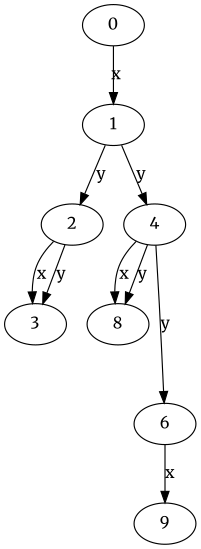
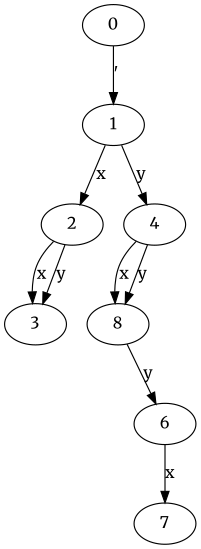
(116, 75) -> (116, 75)
(101, 175) -> (101, 175)
(160, 318) -> (139, 369)
(165, 524) -> (165, 524)
